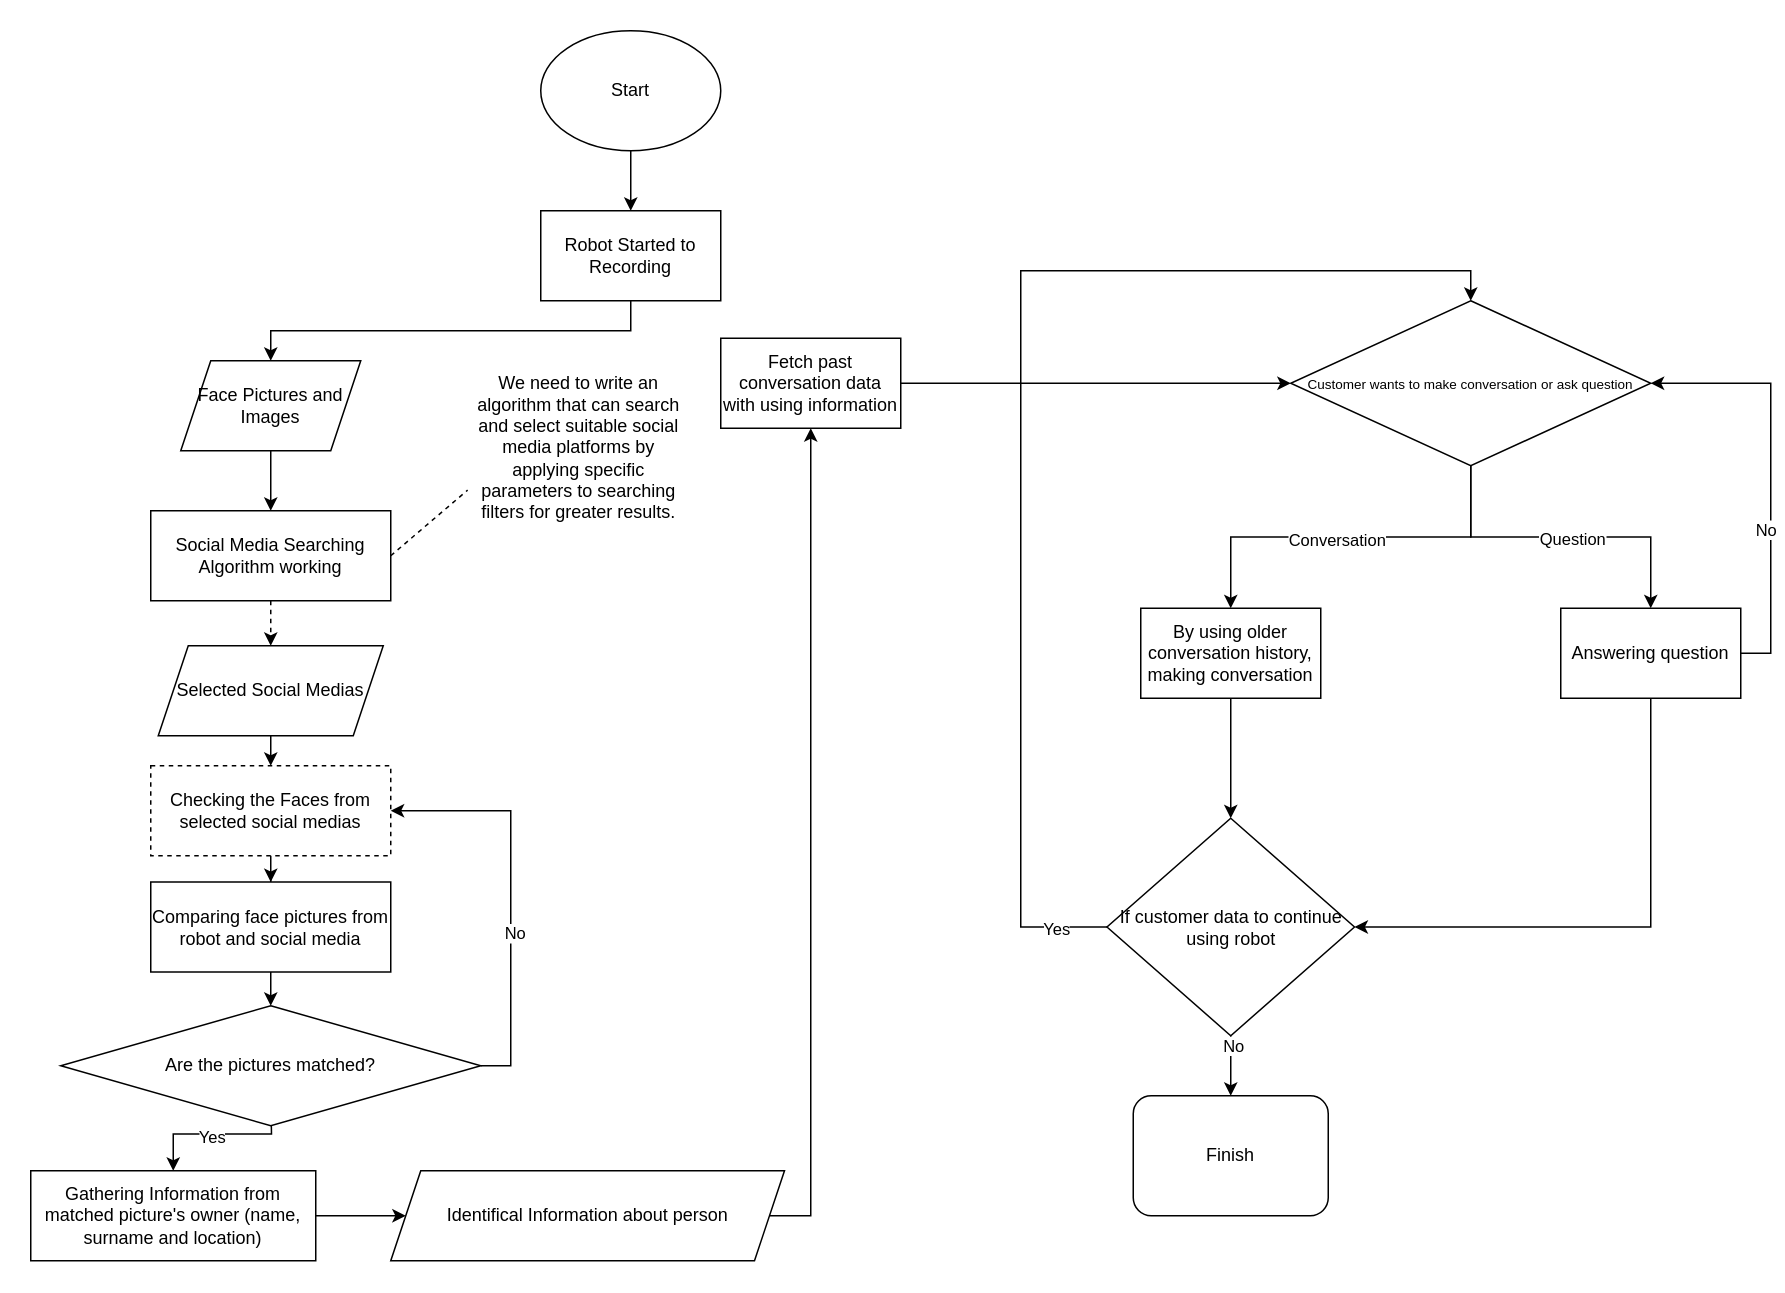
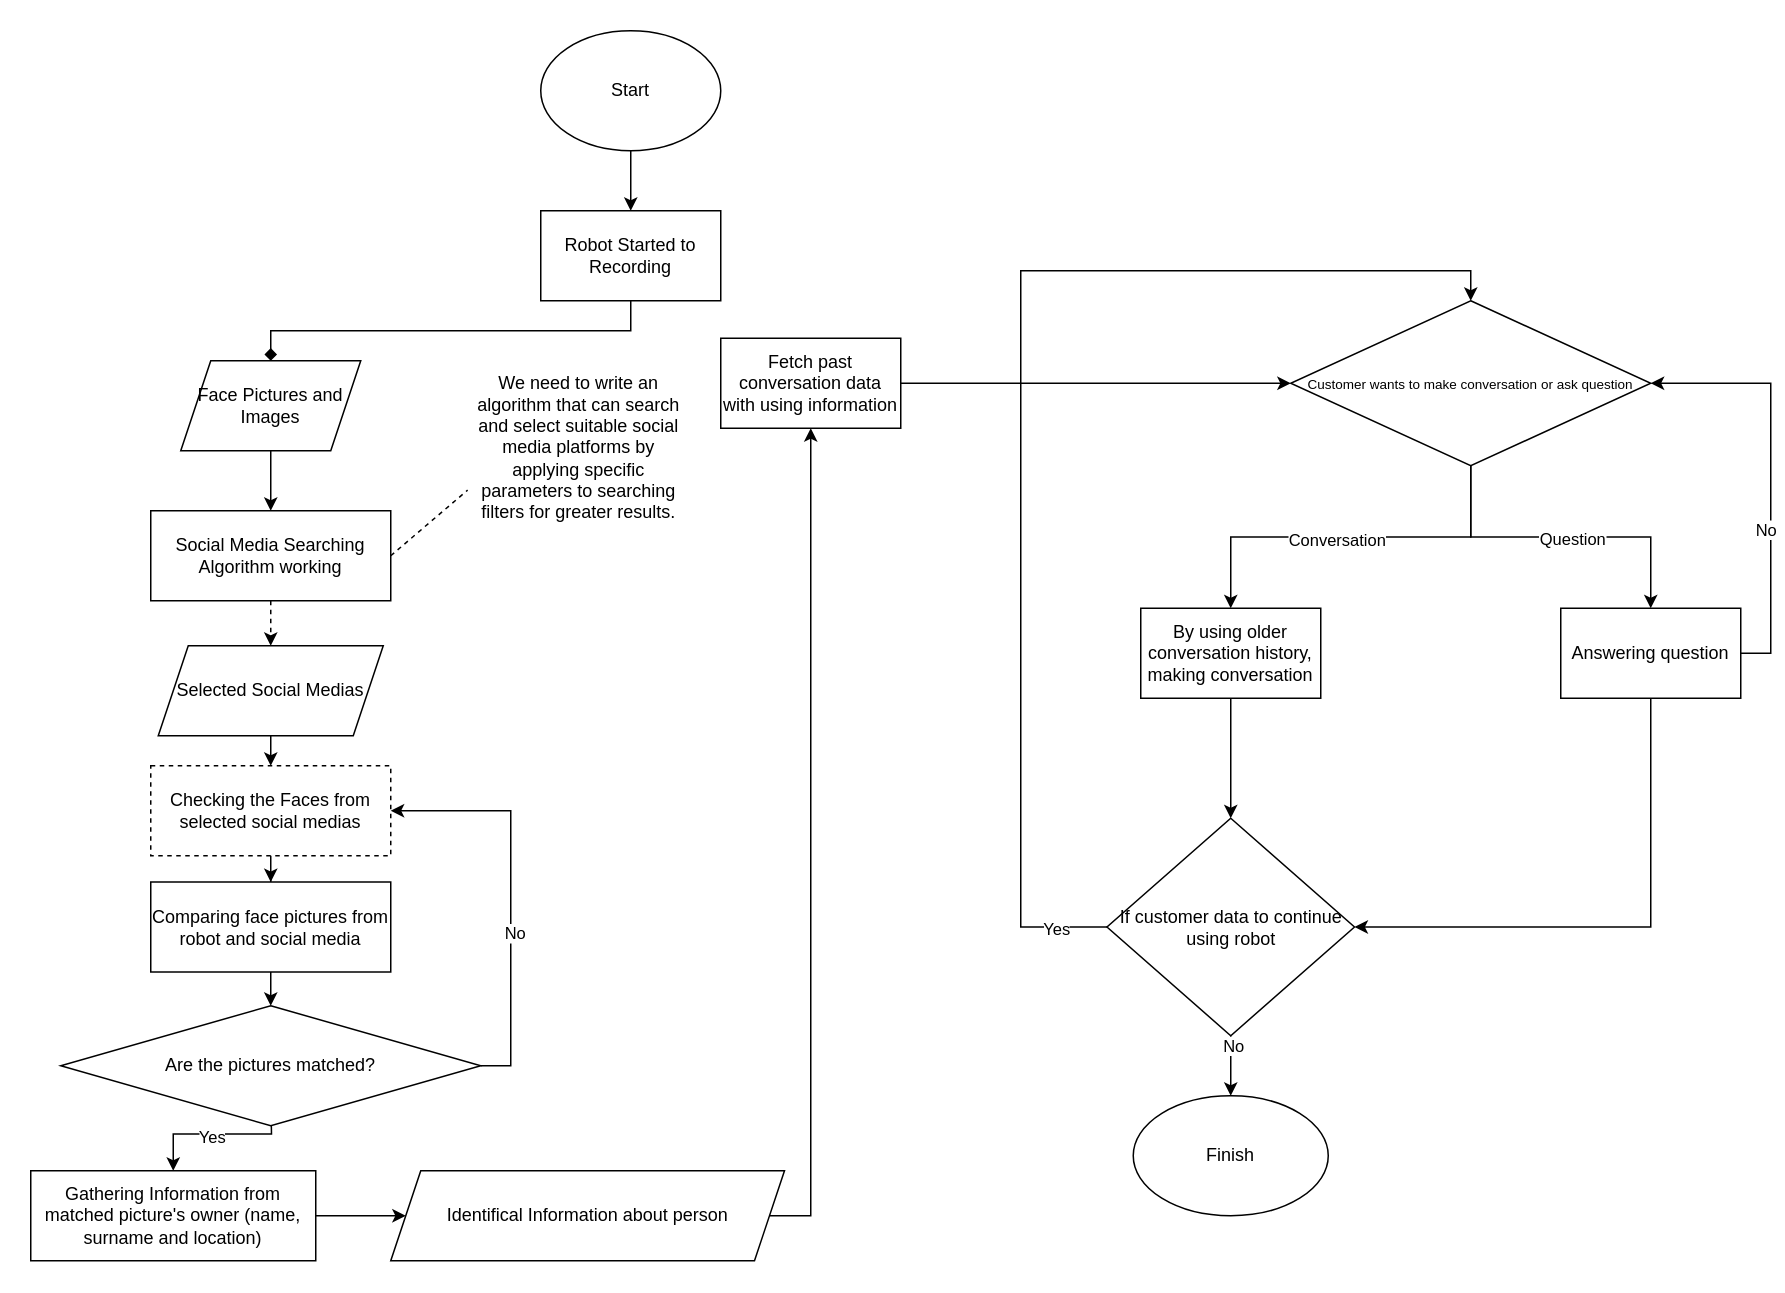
(271, 349) -> (271, 348)
(1231, 1156) -> (1231, 1156)
